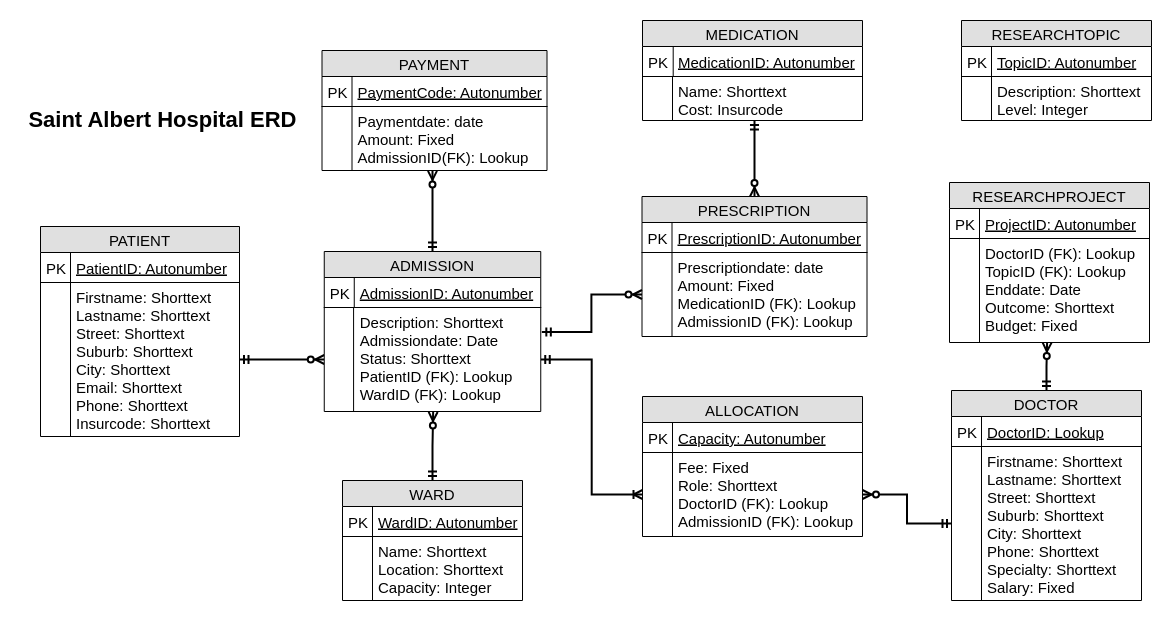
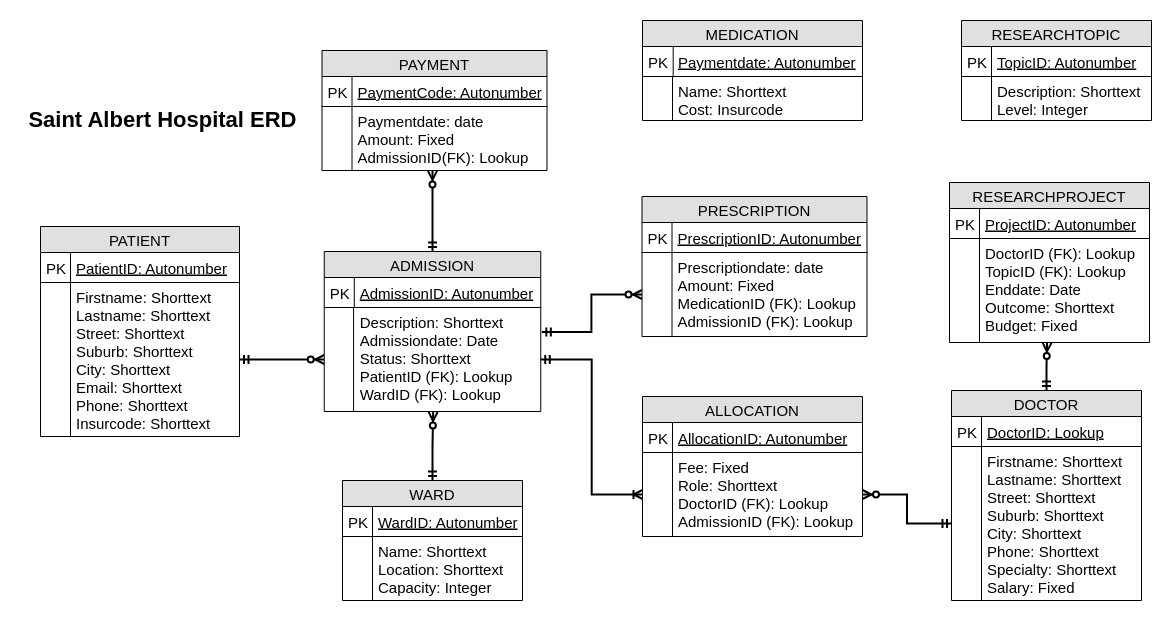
(771, 63) -> (771, 63)
(754, 160) -> none
(756, 439) -> (769, 439)
